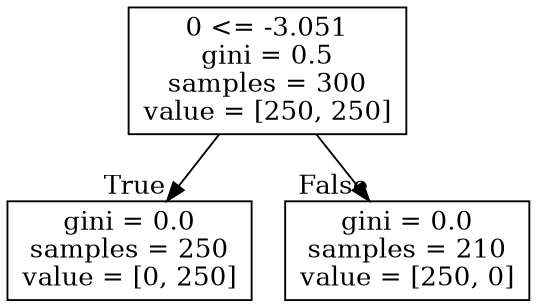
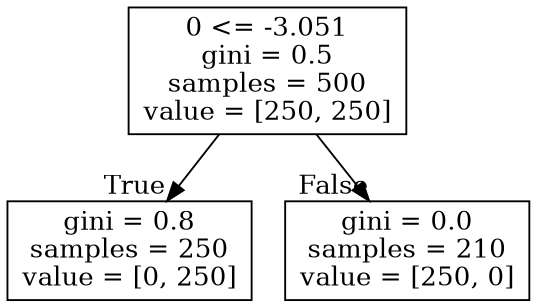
(267, 71) -> (267, 71)
(130, 251) -> (130, 251)
